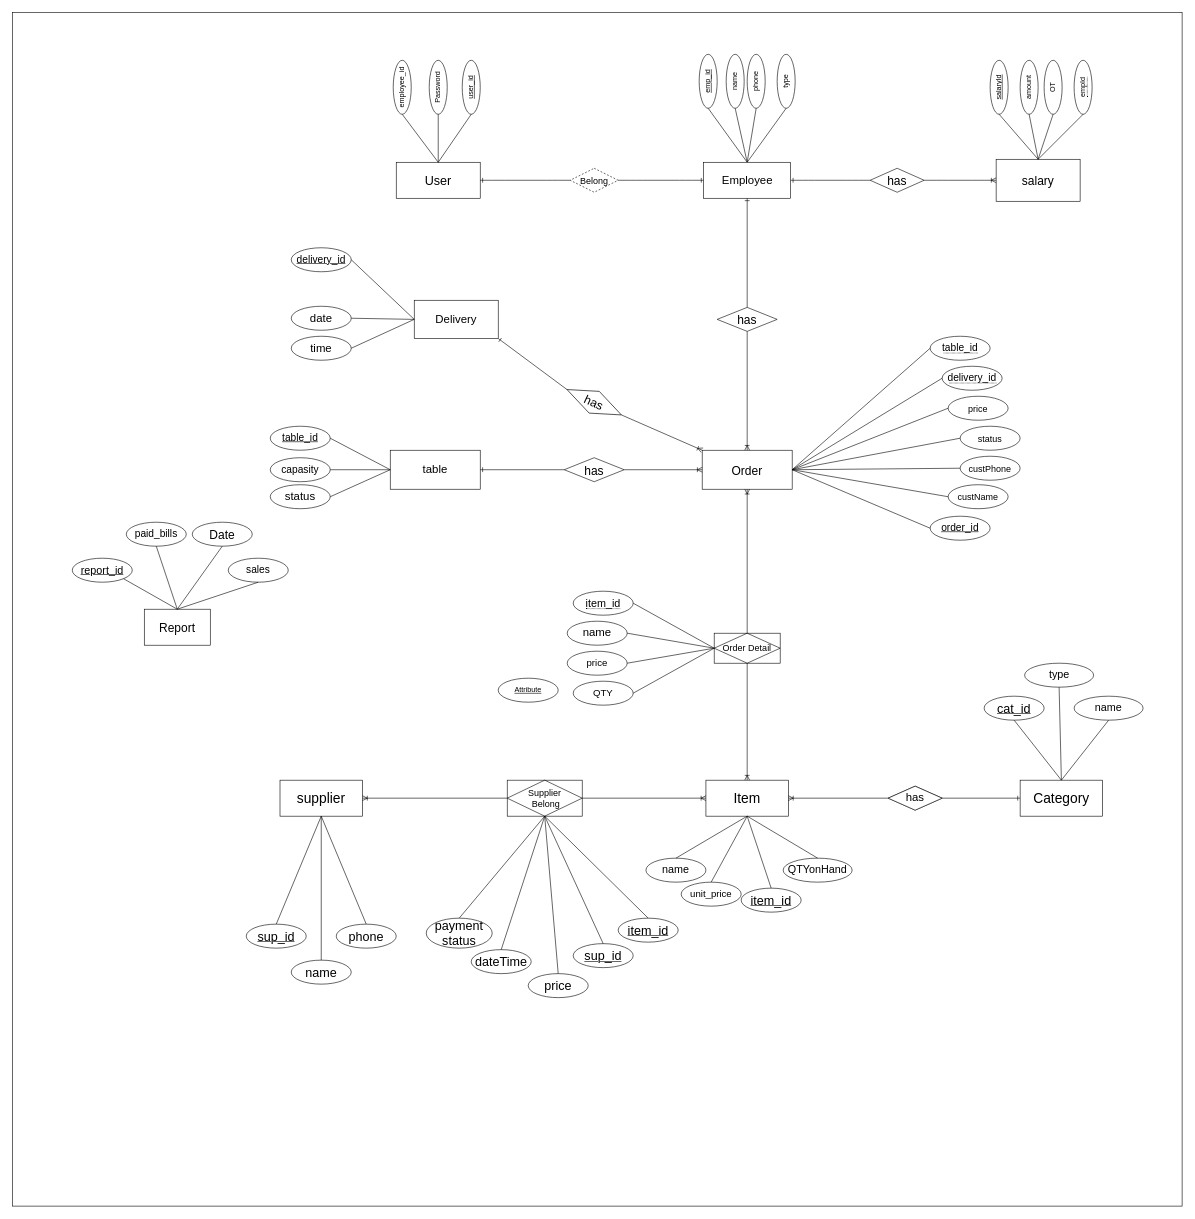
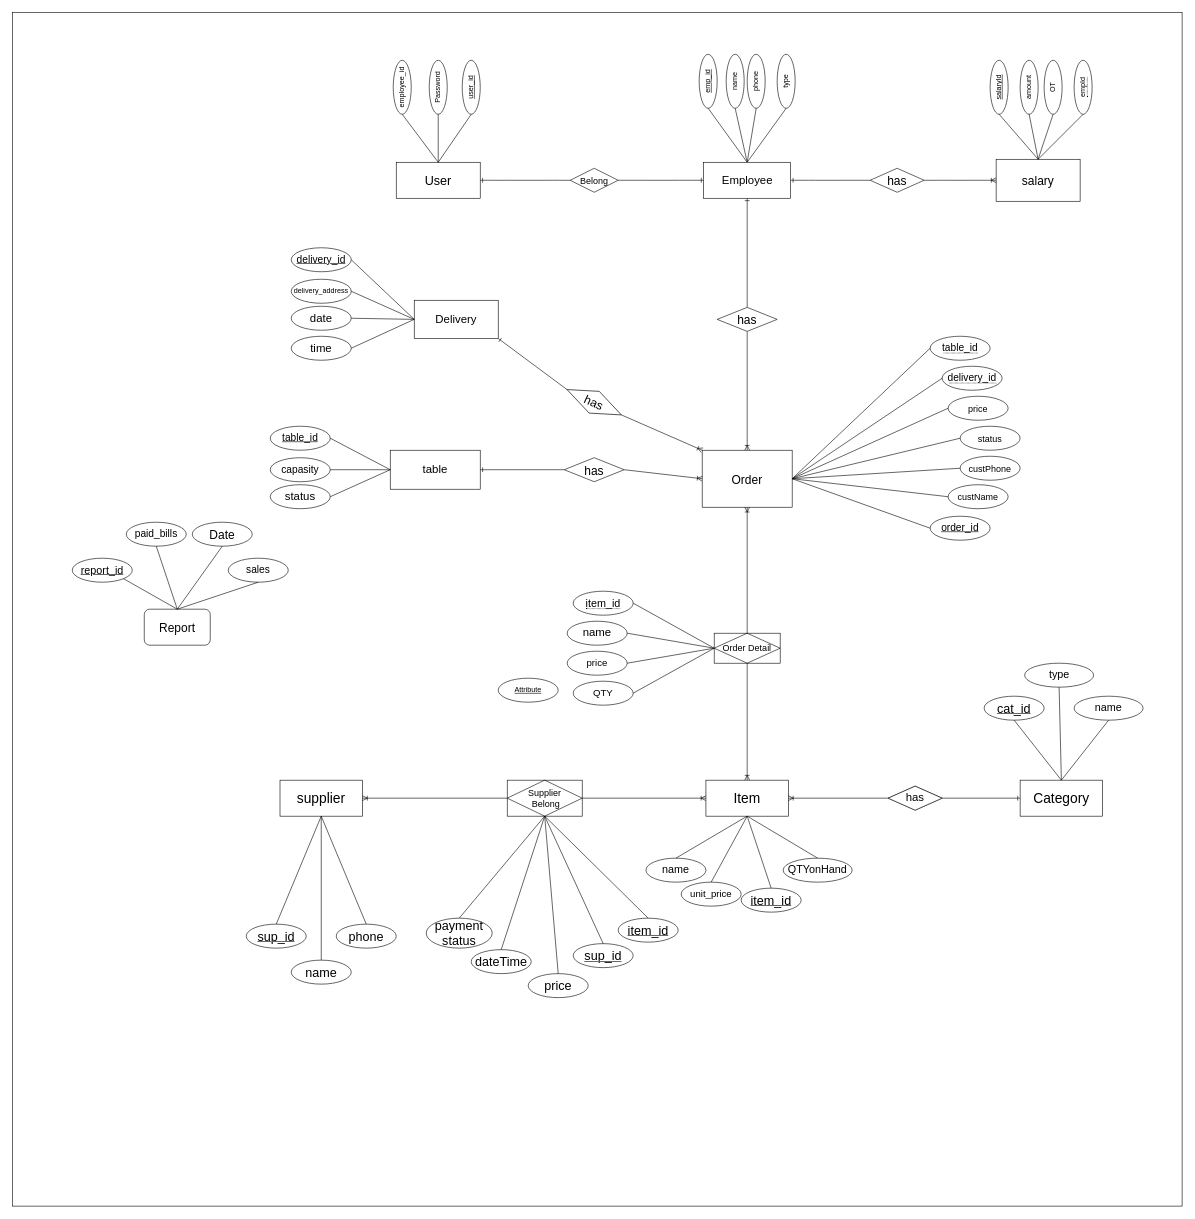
(594, 180) -> (594, 180)
none -> (321, 291)
none -> (380, 304)
(747, 470) -> (747, 479)
(177, 627) -> (177, 627)
